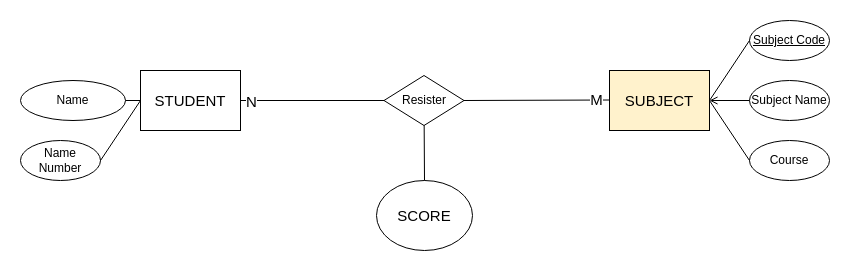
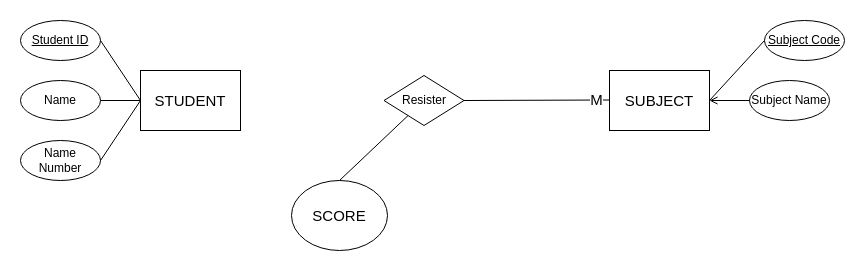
none -> (61, 41)
(790, 41) -> (805, 41)
none -> (120, 70)
(73, 101) -> (61, 101)
(312, 101) -> none
(660, 101) -> (660, 101)
(730, 131) -> none
(790, 161) -> none
(425, 216) -> (340, 216)
